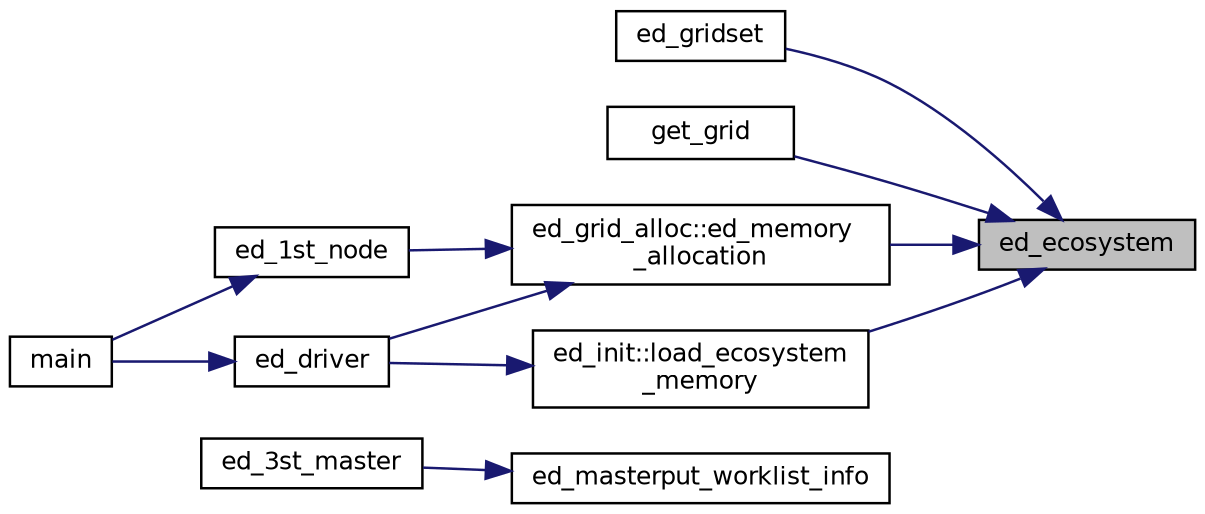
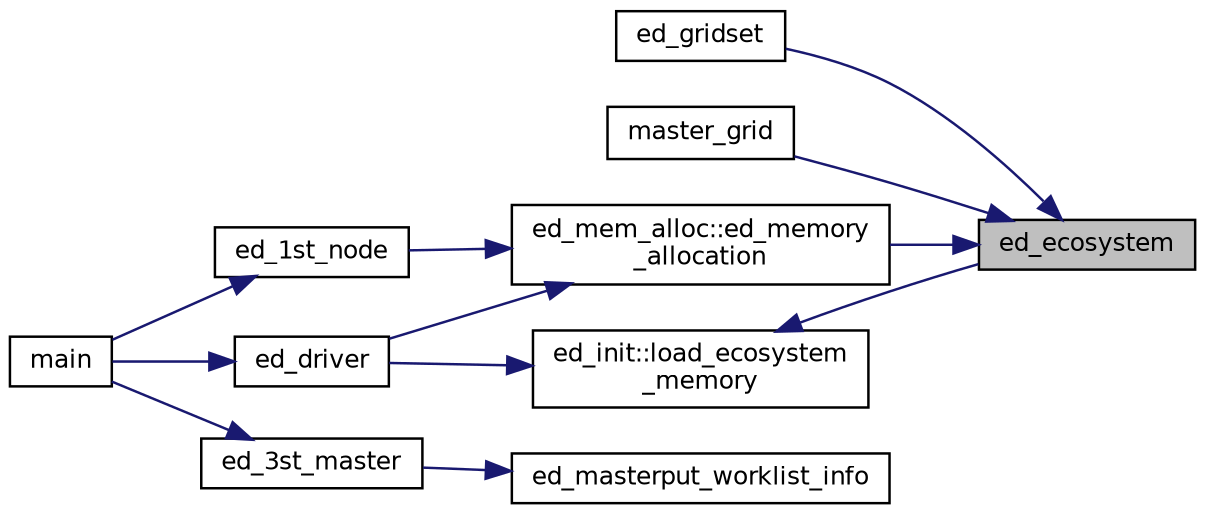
(701, 133) -> (701, 133)
(701, 245) -> (701, 245)
(945, 306) -> (889, 292)
none -> (170, 406)
